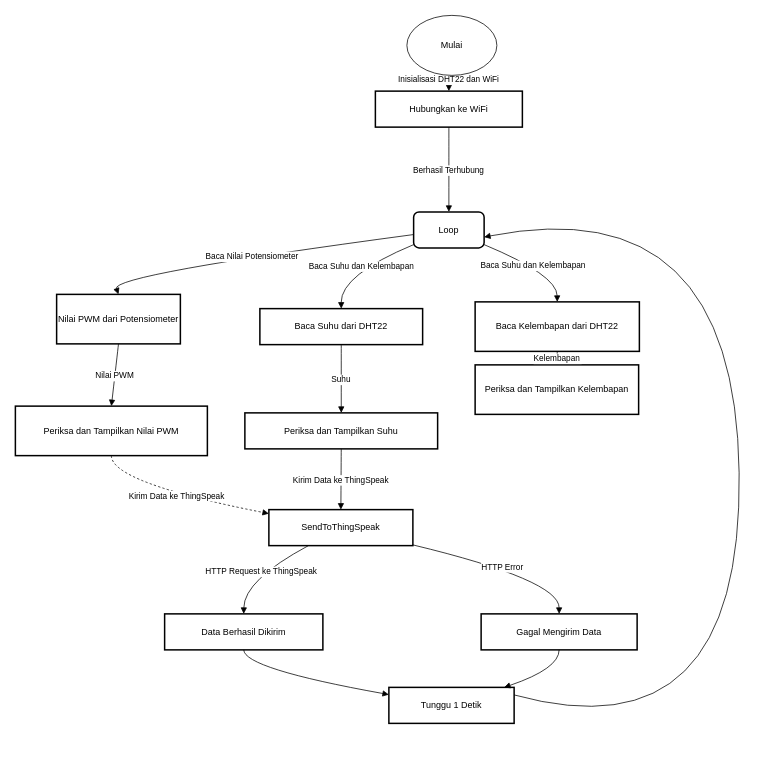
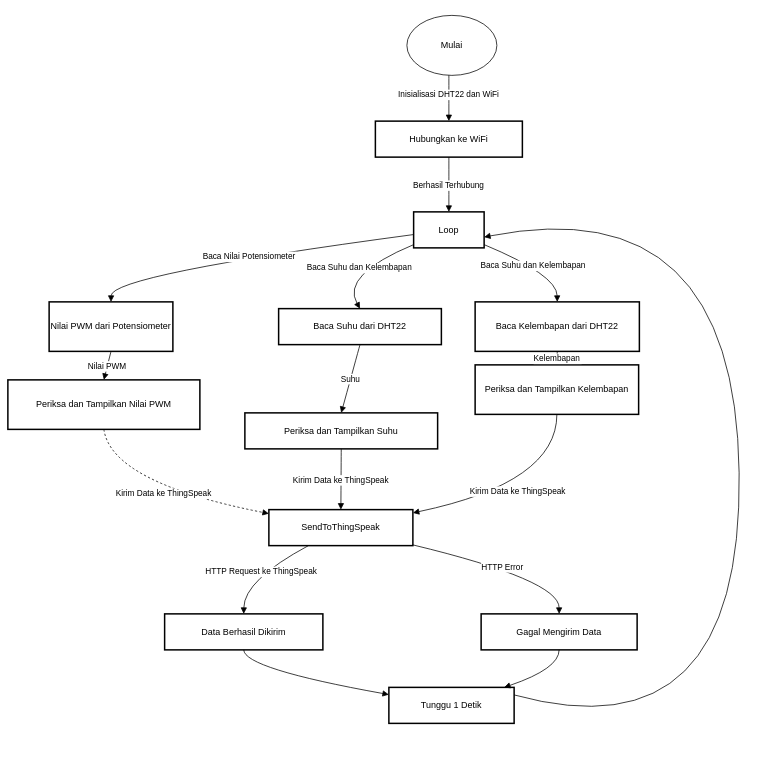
(449, 109) -> (449, 139)
(449, 230) -> (449, 230)
(119, 319) -> (111, 327)
(341, 327) -> (360, 327)
(111, 431) -> (104, 405)
none -> (505, 483)
